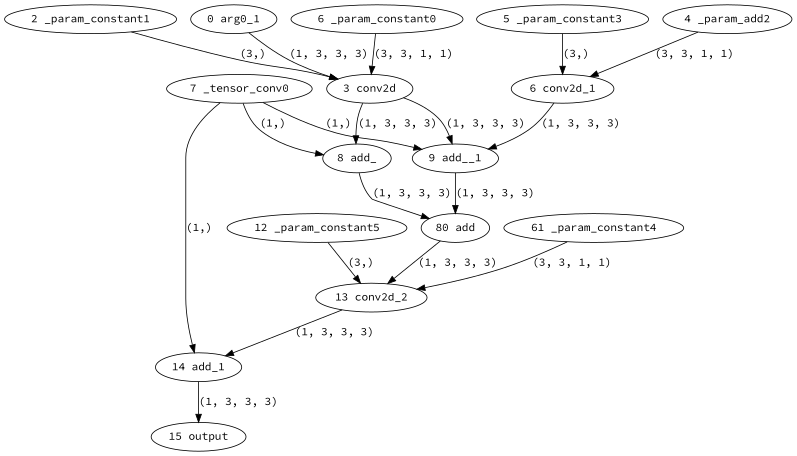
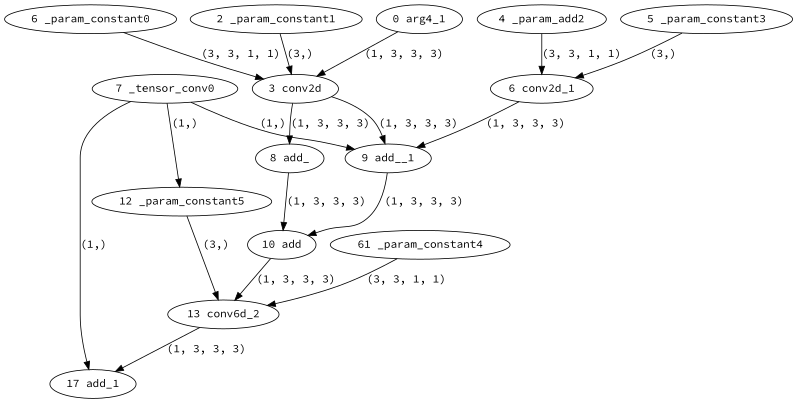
(234, 19) -> (419, 19)
(272, 138) -> (173, 141)
(455, 228) -> (282, 245)
(371, 298) -> (223, 314)
(199, 367) -> (93, 384)
(199, 437) -> none
